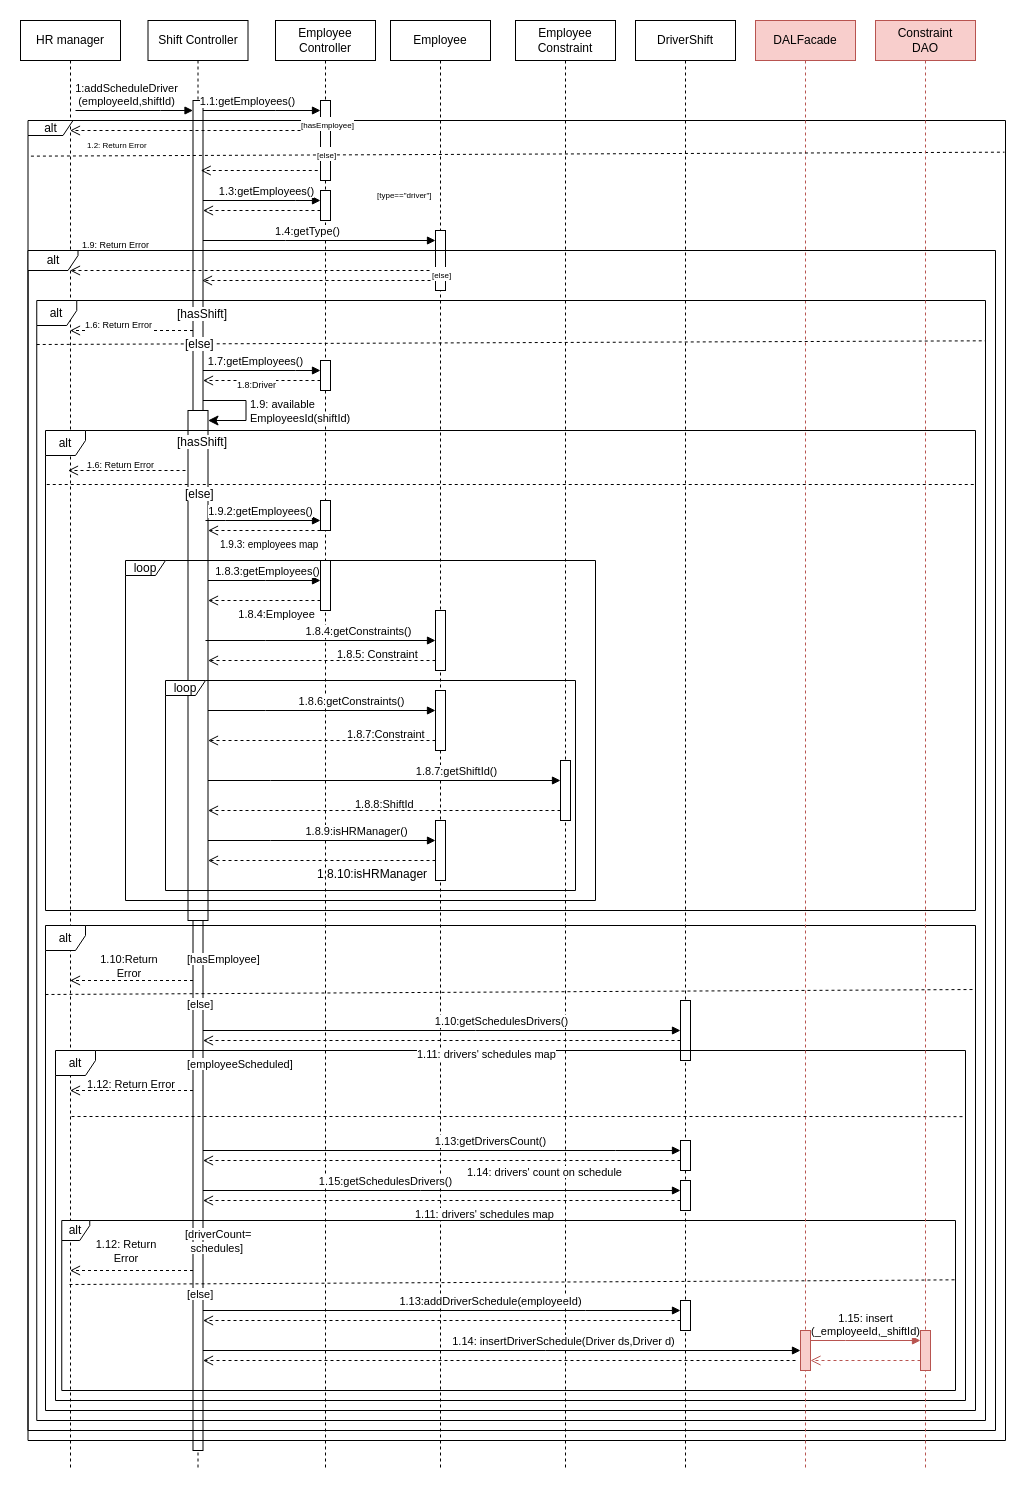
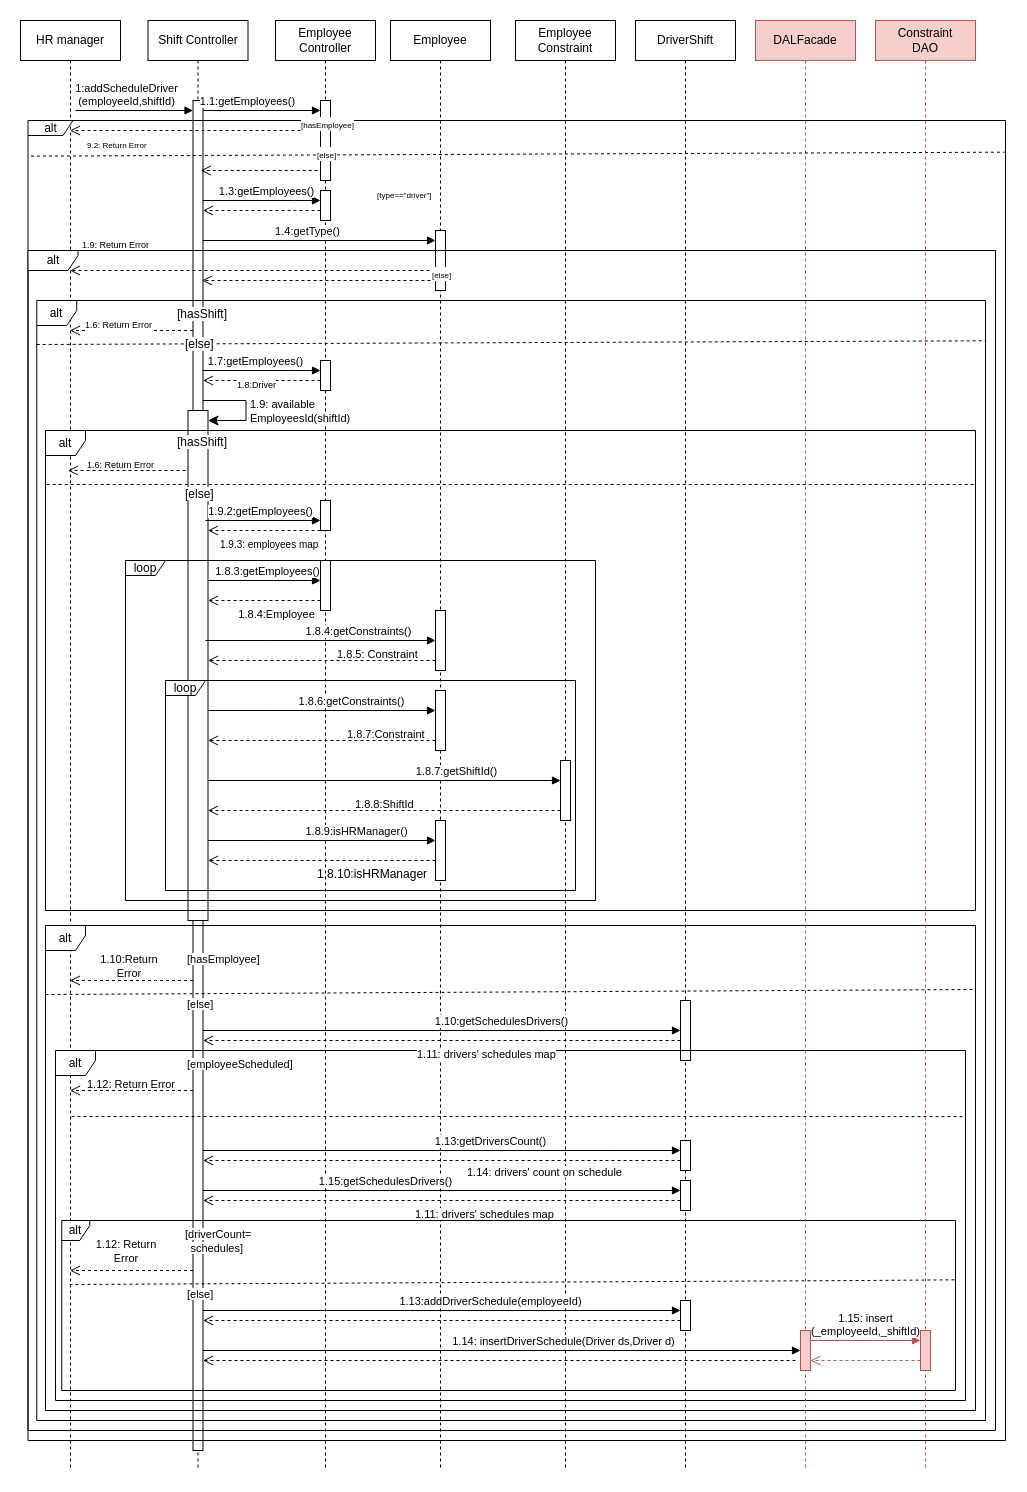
(122, 152) -> (122, 152)
